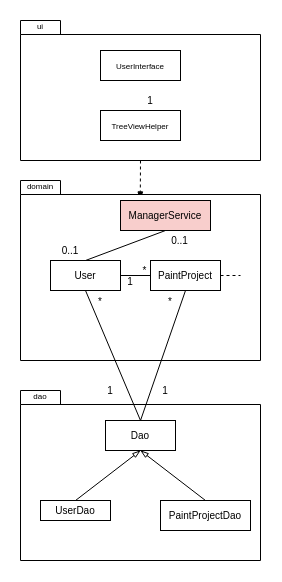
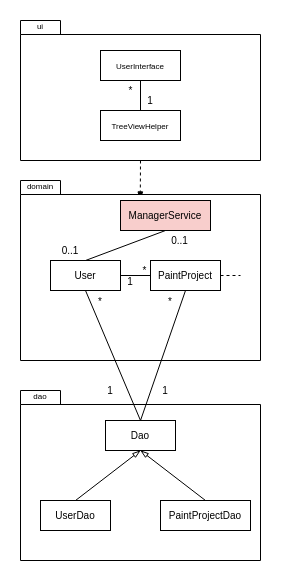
none -> (141, 96)
(76, 511) -> (76, 516)
